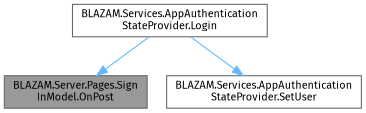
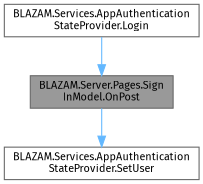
(213, 53) -> (102, 122)
